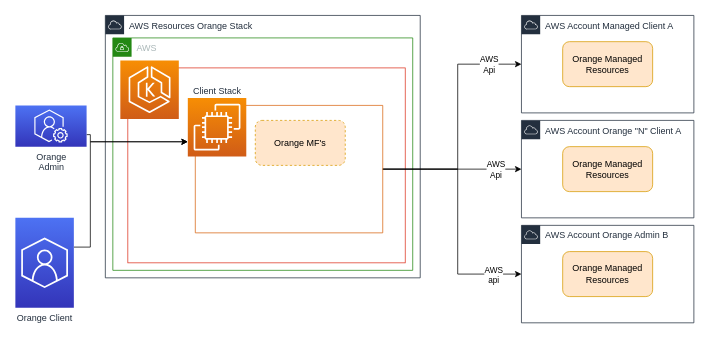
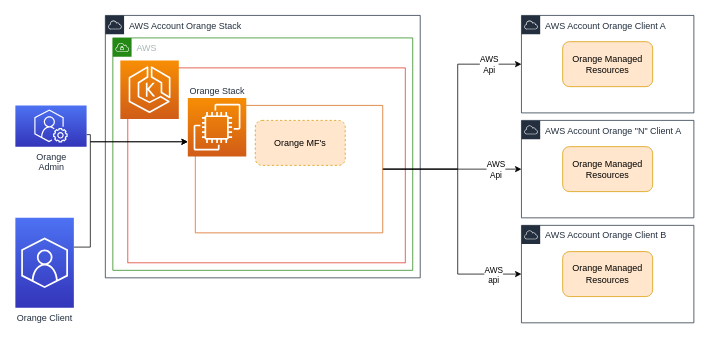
(191, 26) -> (186, 26)
(609, 26) -> (607, 26)
(218, 90) -> (218, 90)
(605, 236) -> (607, 236)
